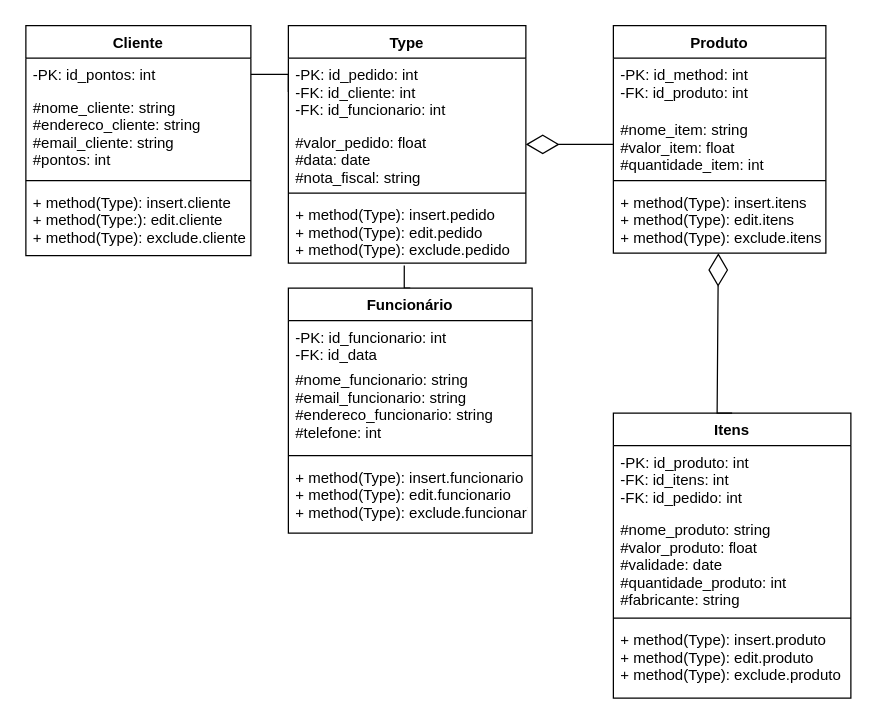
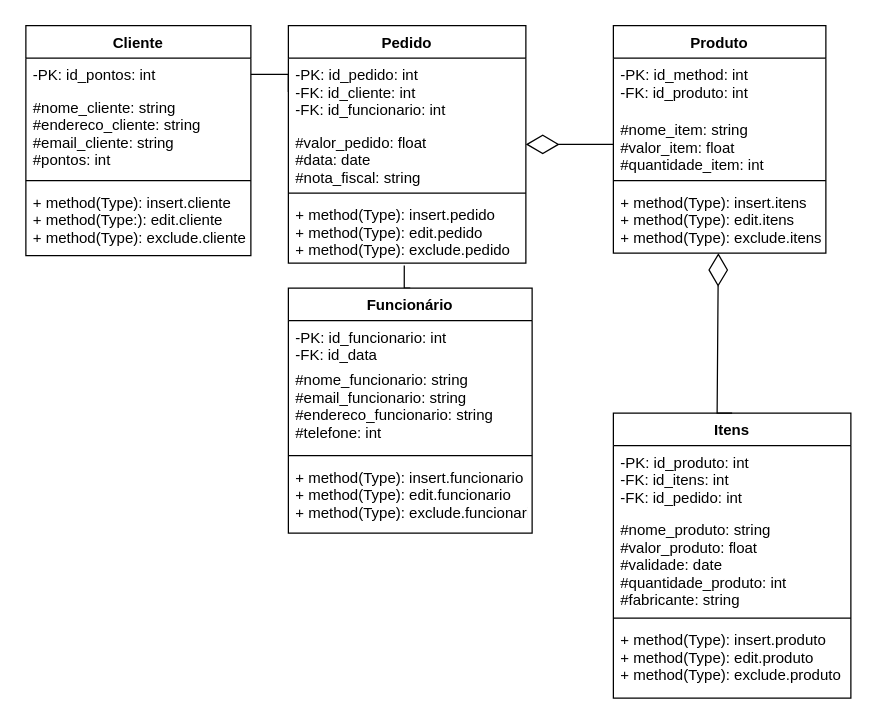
(406, 43) -> (406, 43)
